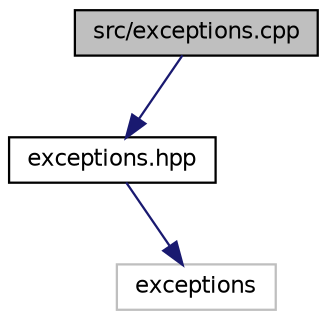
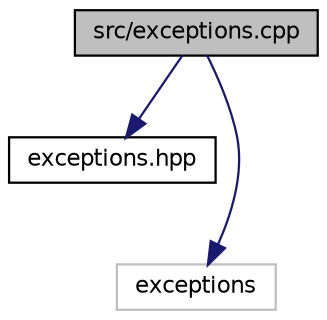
(148, 214) -> (239, 148)
